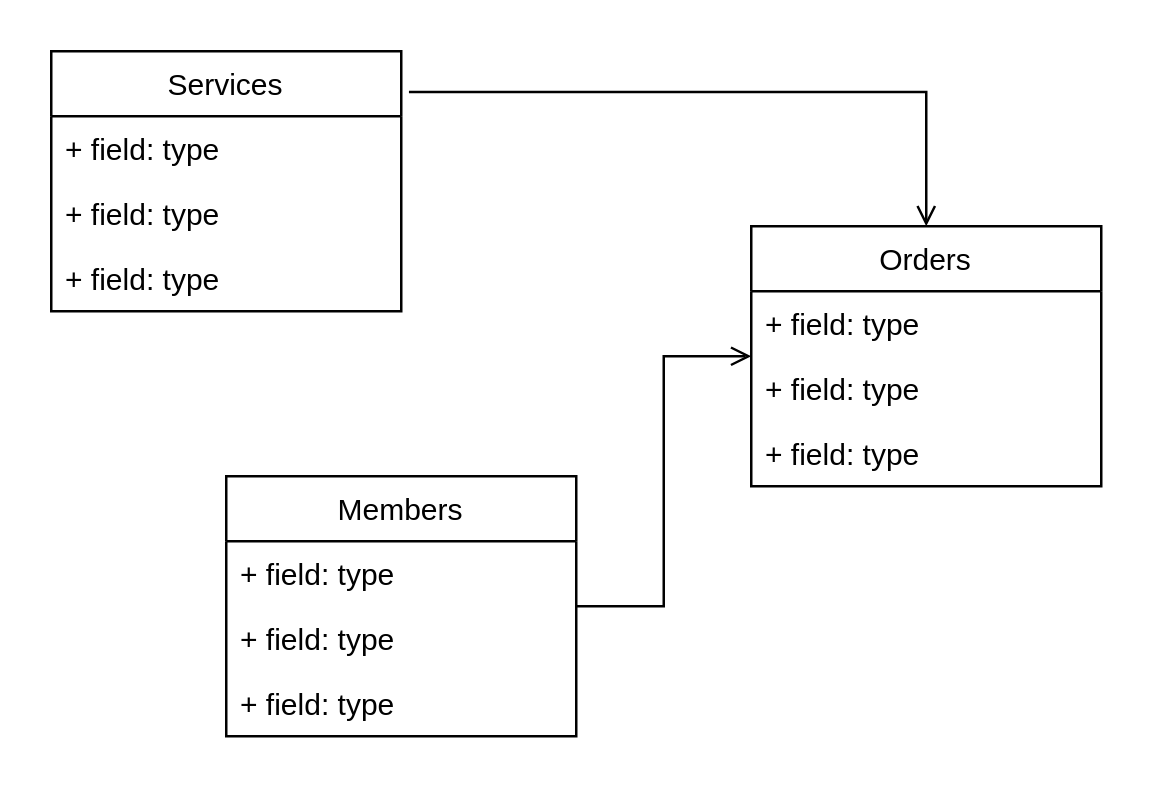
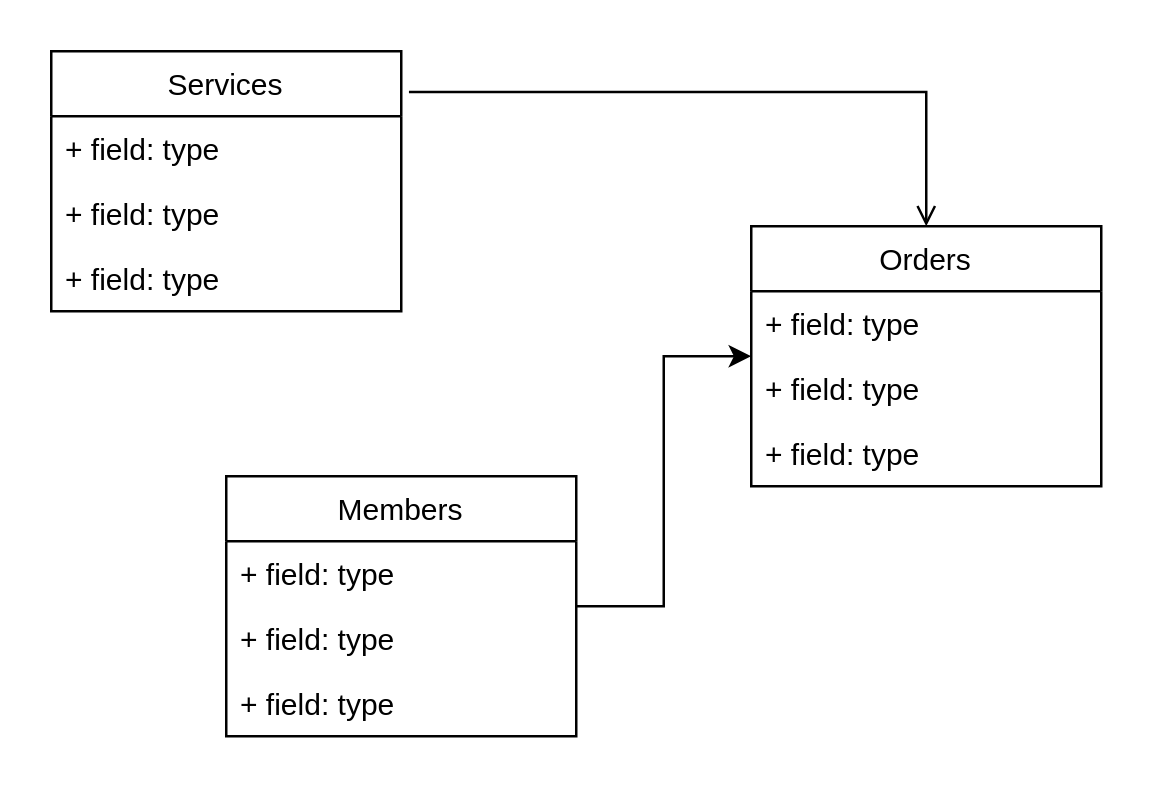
(737, 356) -> (733, 356)
